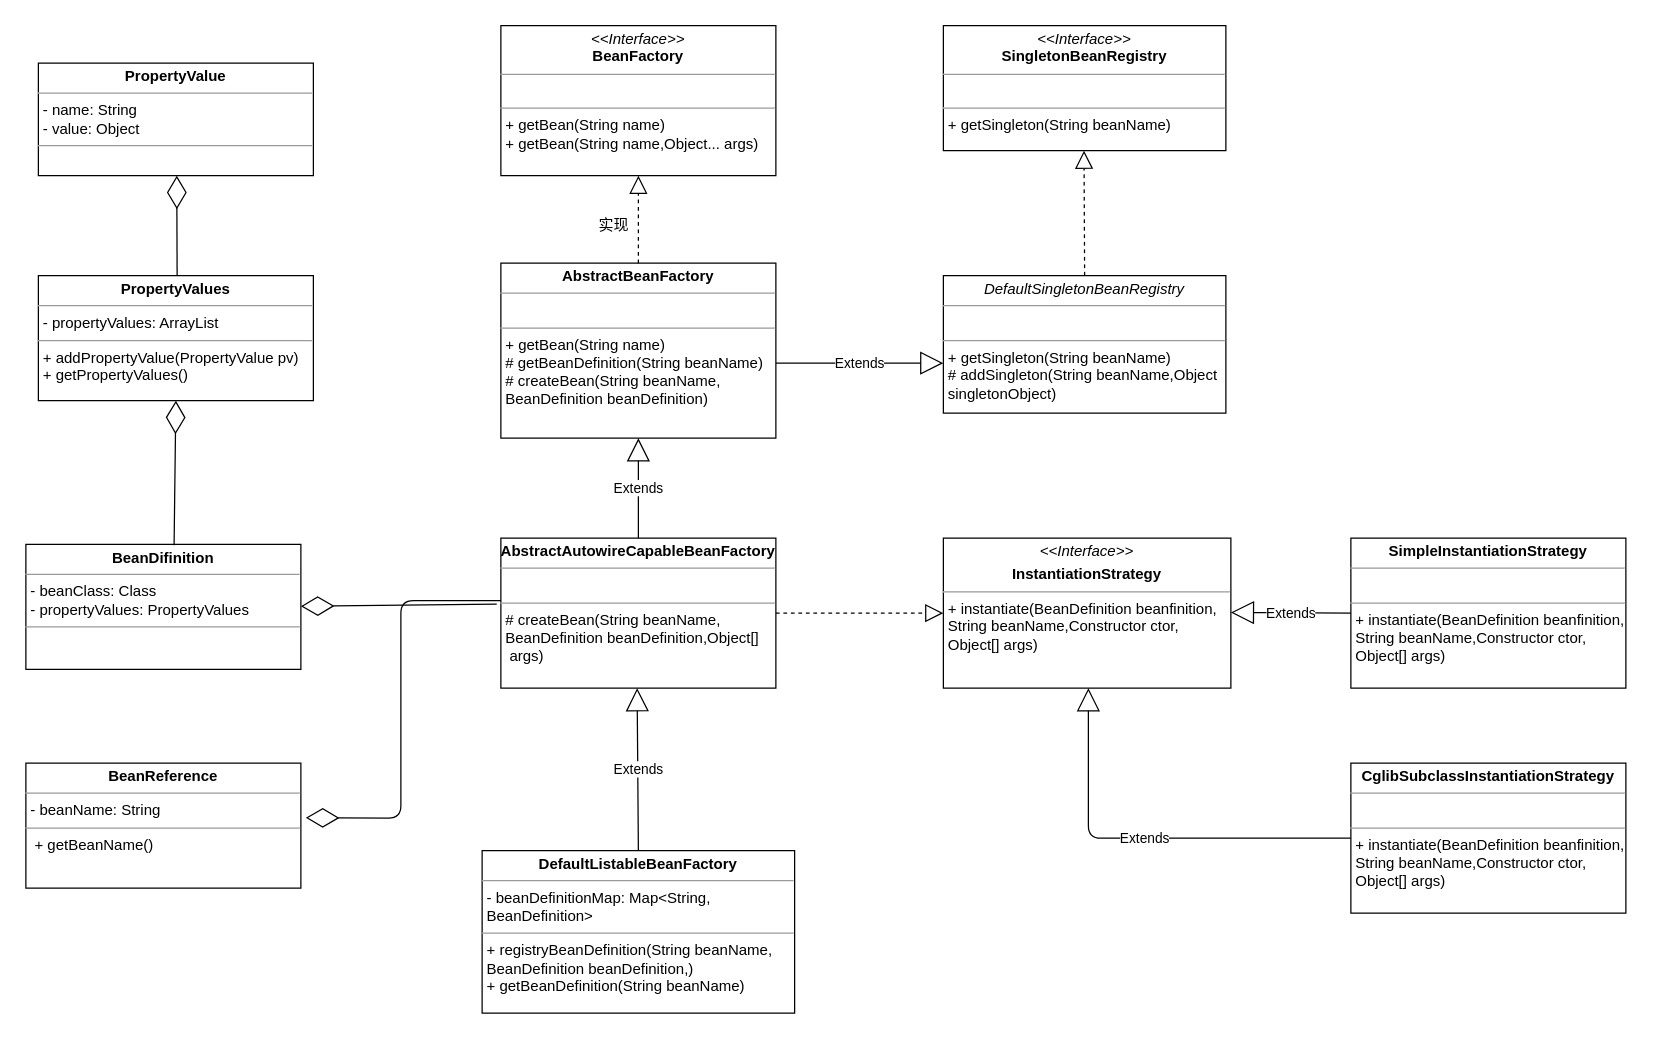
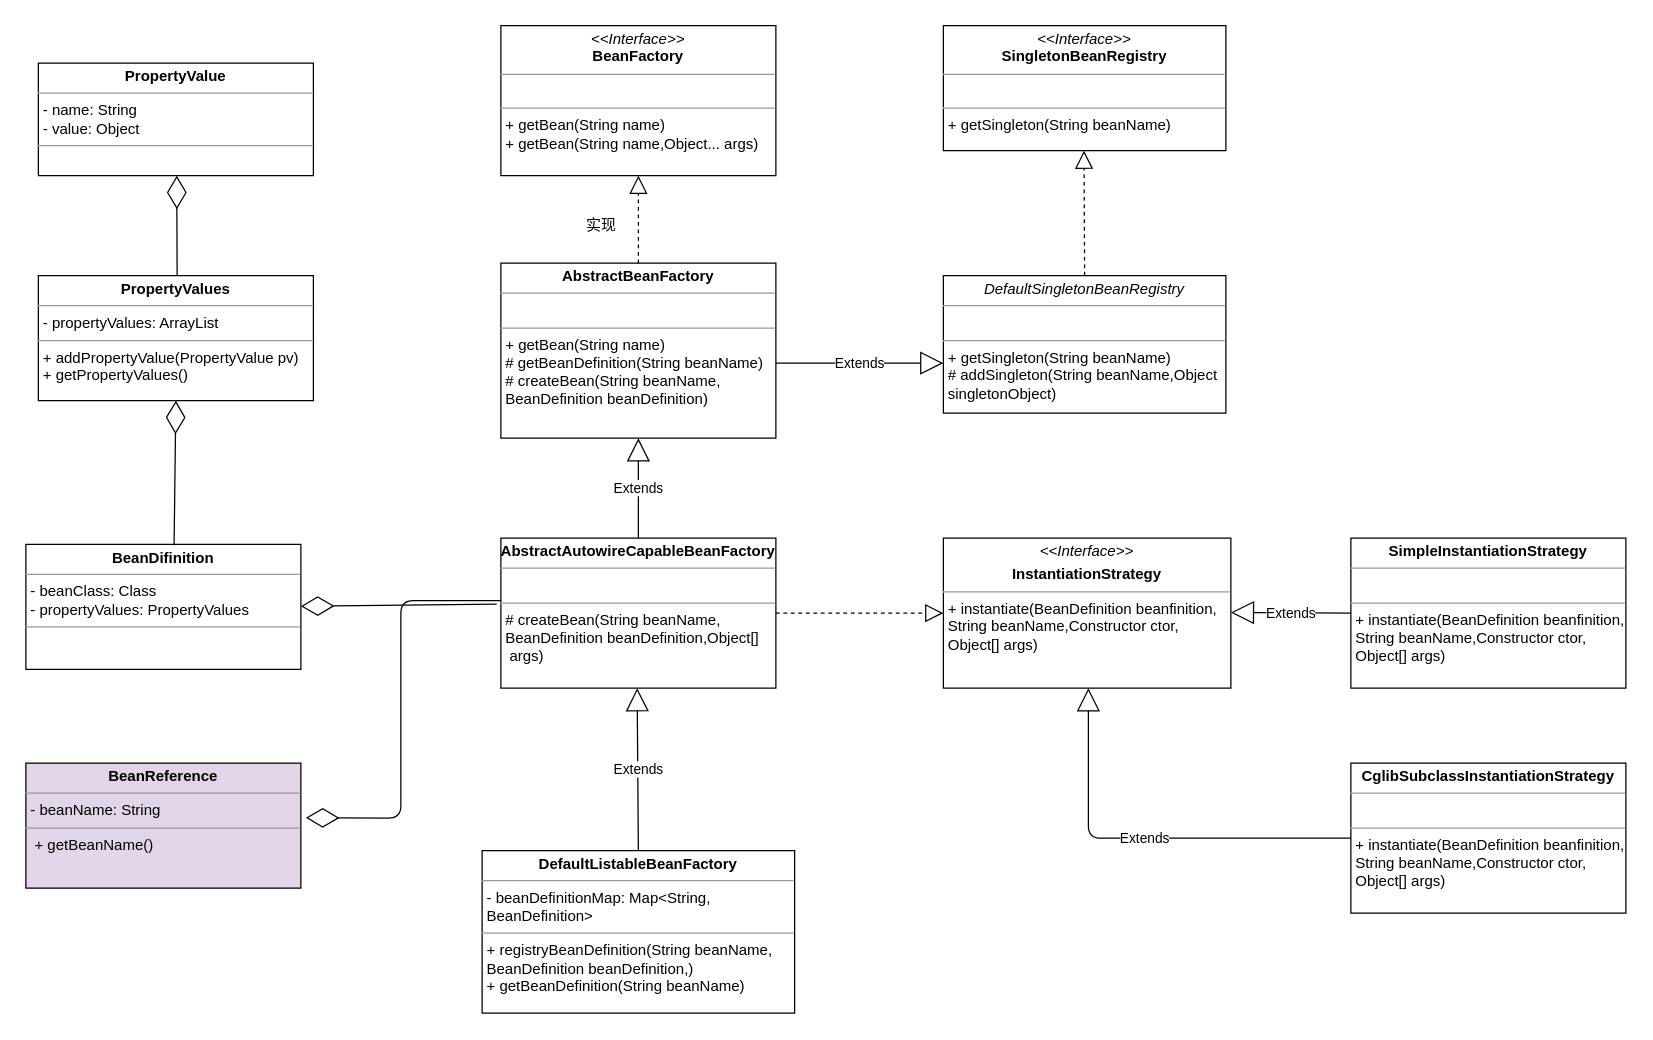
(613, 226) -> (601, 226)
(163, 826) -> (163, 826)
